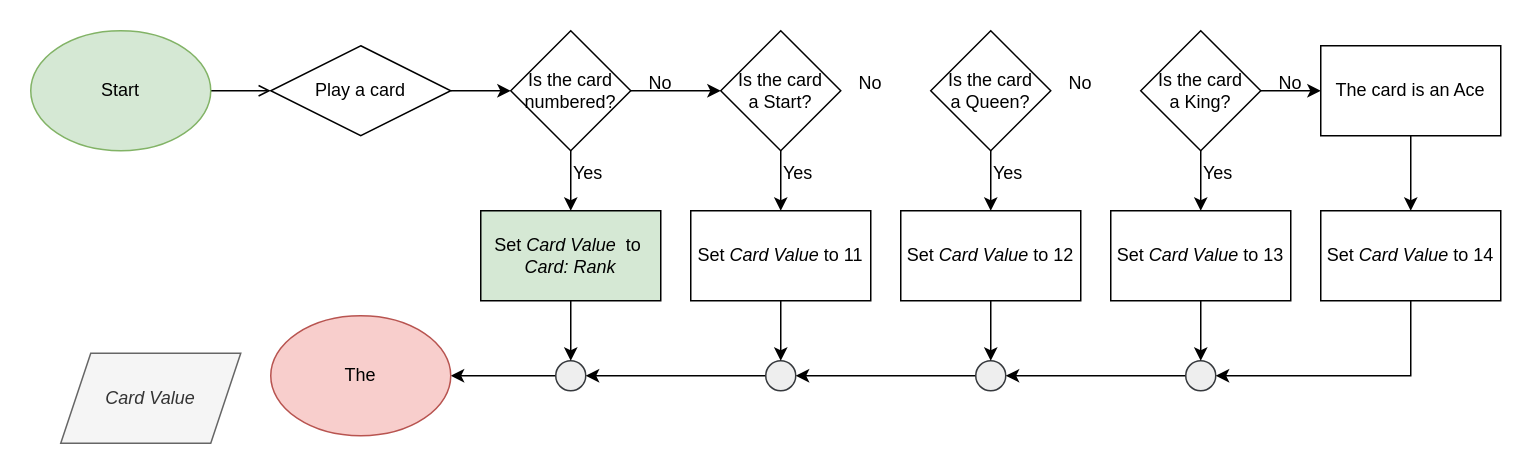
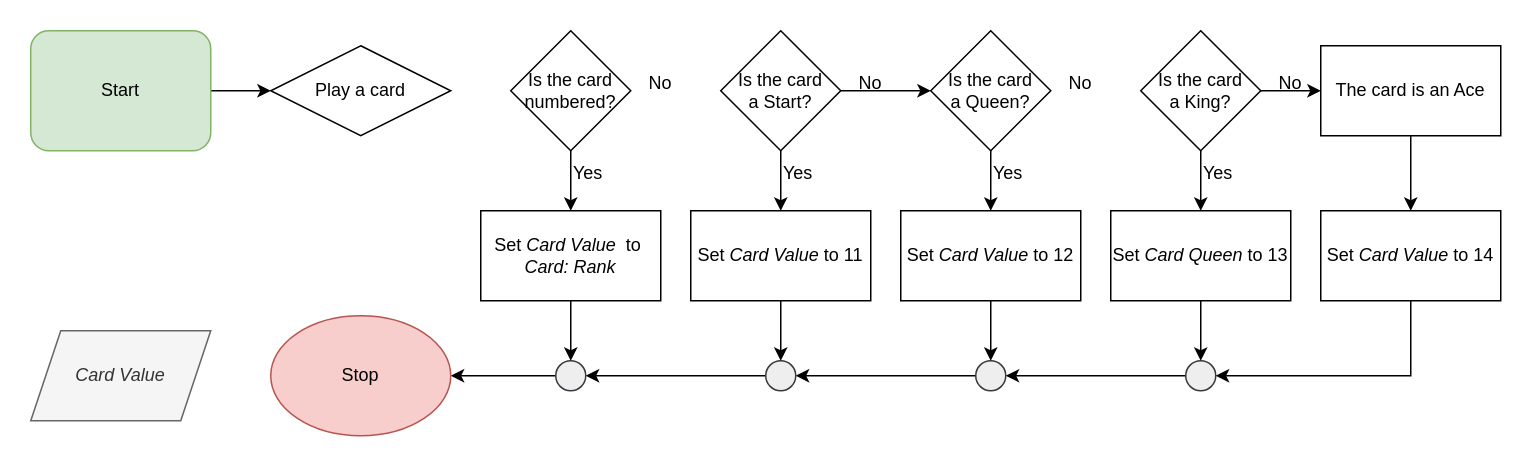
(121, 91) -> (121, 91)
(261, 91) -> (259, 91)
(476, 91) -> none
(671, 91) -> none
none -> (881, 91)
(571, 256) -> (571, 256)
(1201, 256) -> (1201, 256)
(361, 376) -> (361, 376)
(151, 398) -> (121, 376)
